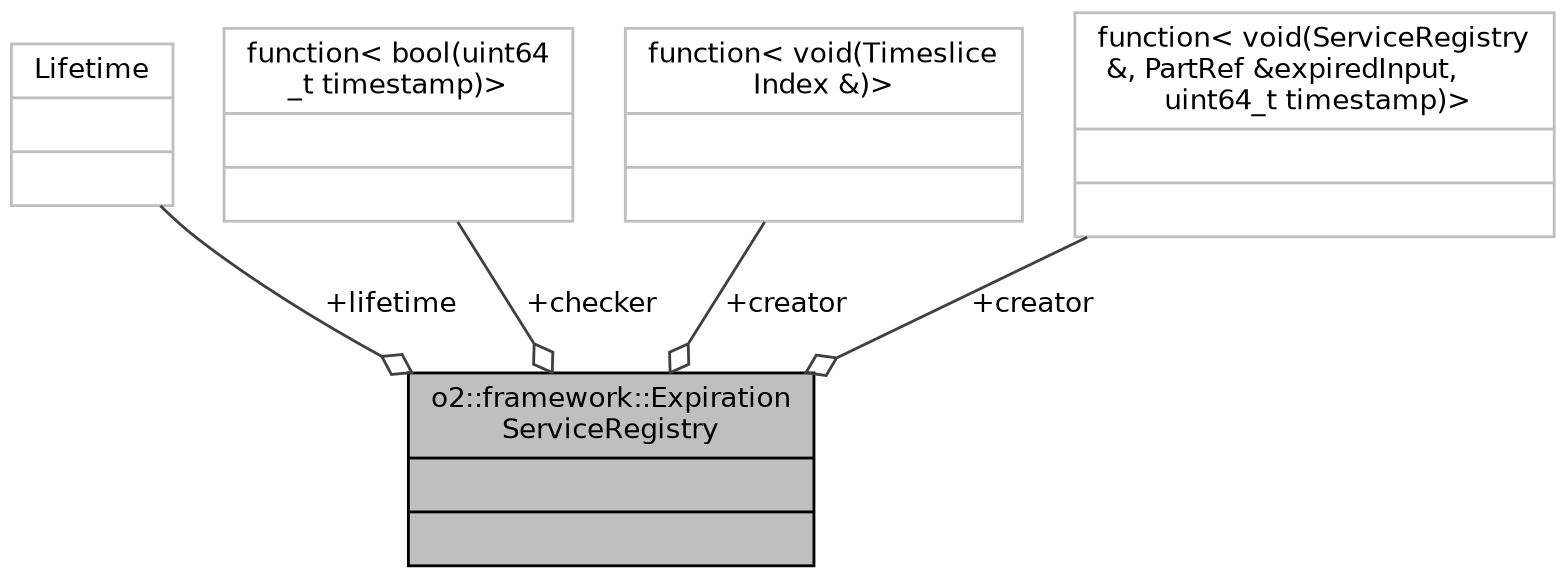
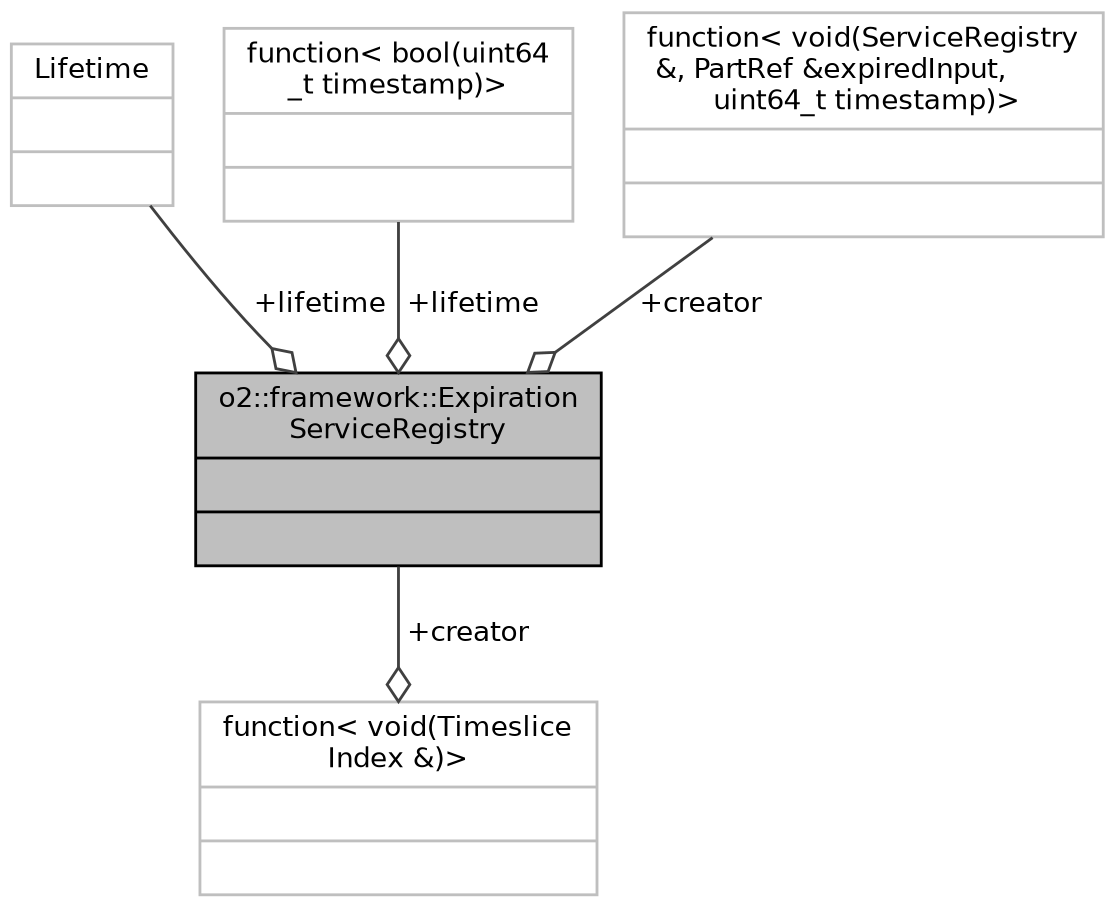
(727, 283) -> (398, 617)
(587, 305) -> (469, 305)
